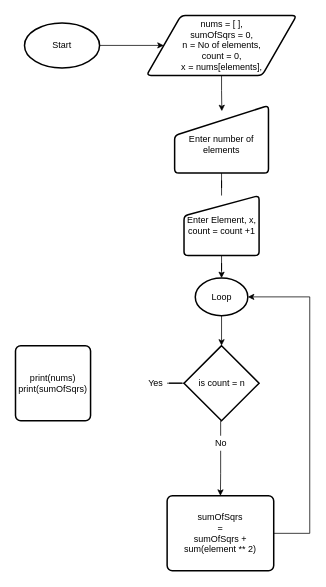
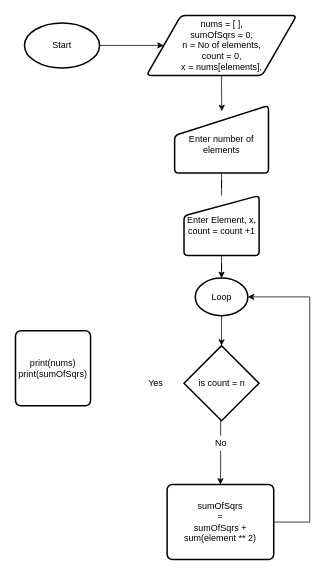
(53, 383) -> (53, 368)
(175, 383) -> none
(220, 533) -> (220, 522)
